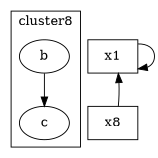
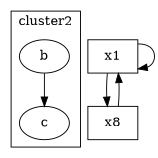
(46, 22) -> (46, 22)
none -> (107, 85)
